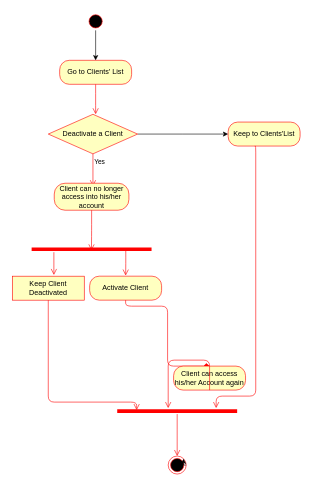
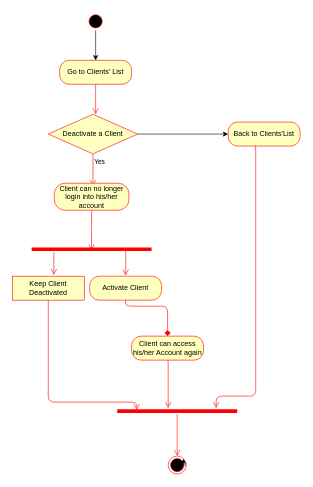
(264, 134) -> (264, 134)
(92, 197) -> (92, 197)
(210, 378) -> (168, 348)
